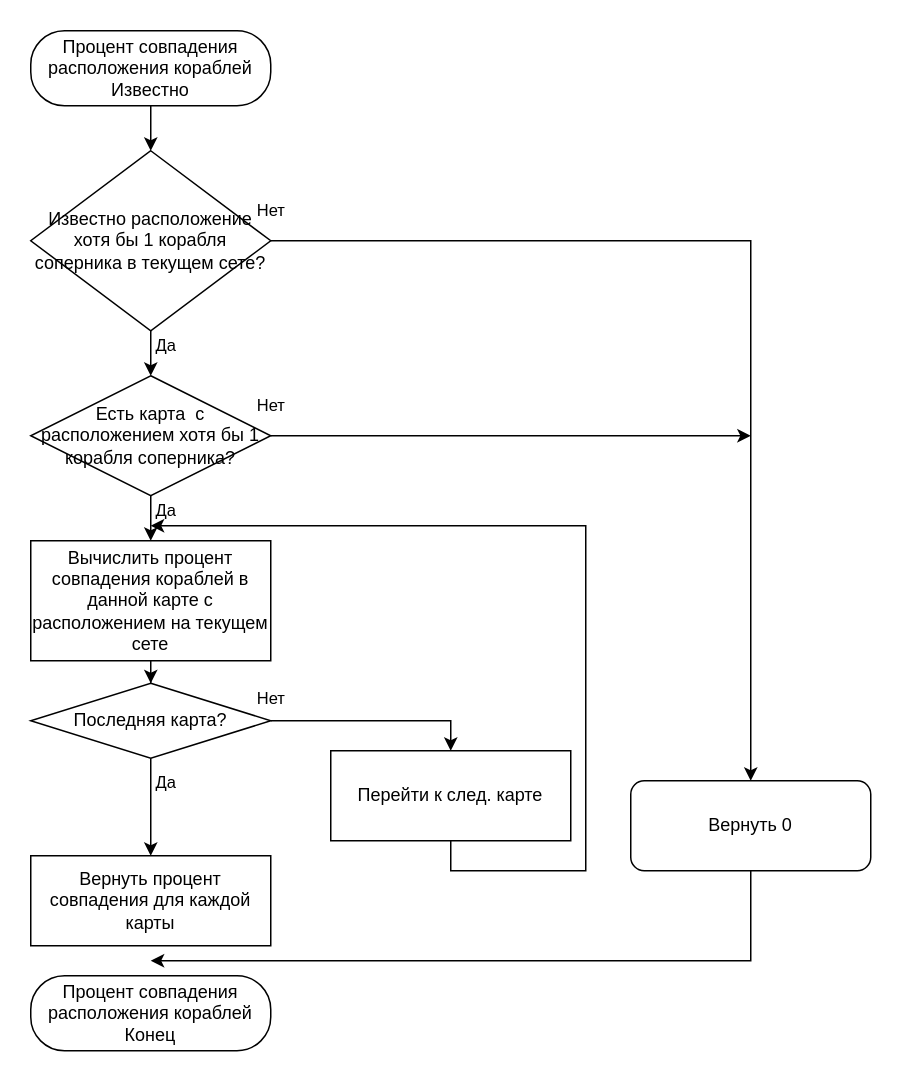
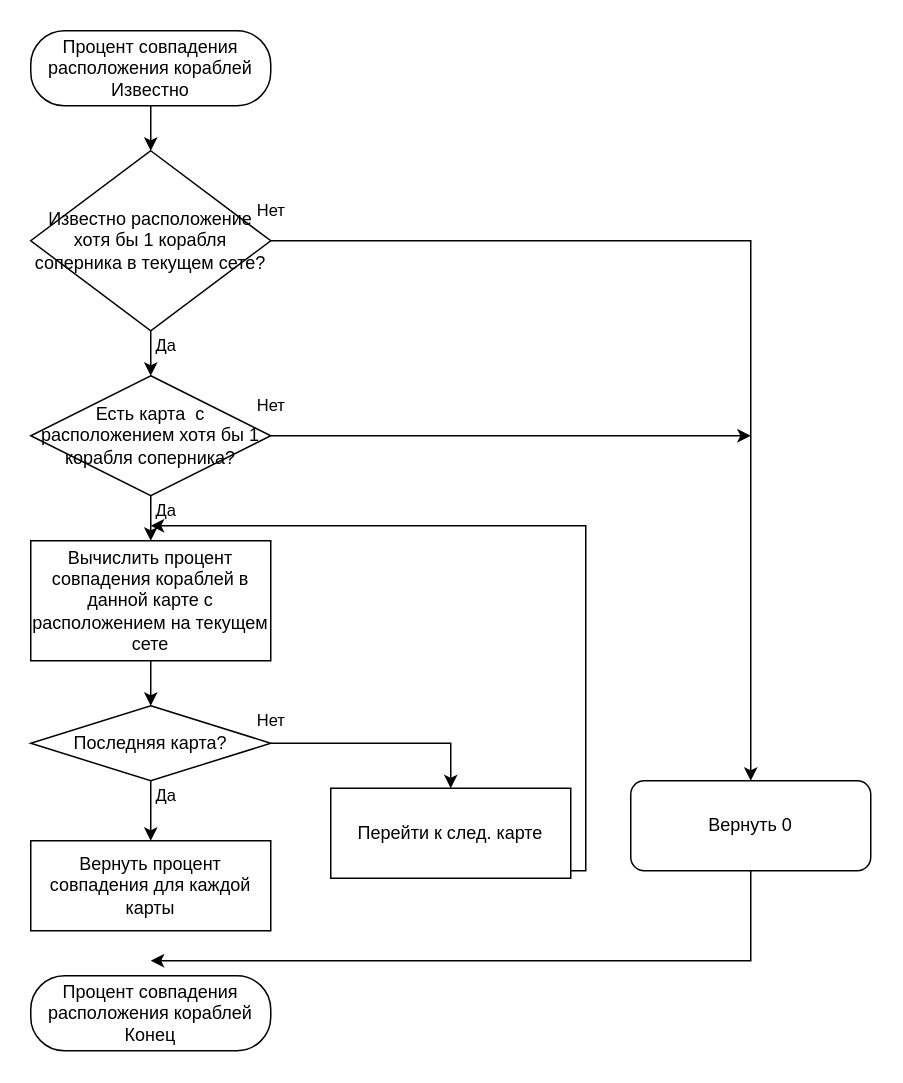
(151, 721) -> (151, 743)
(451, 796) -> (451, 833)
(151, 901) -> (151, 886)
